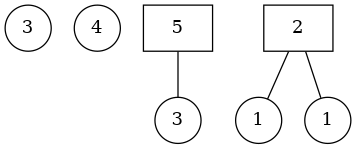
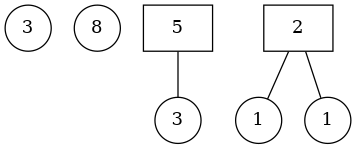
(97, 28) -> (97, 28)
